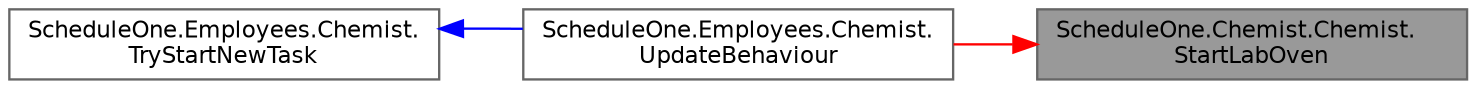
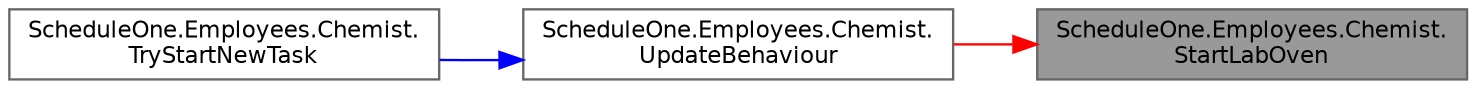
(493, 29) -> (469, 60)
(1252, 44) -> (1252, 44)
